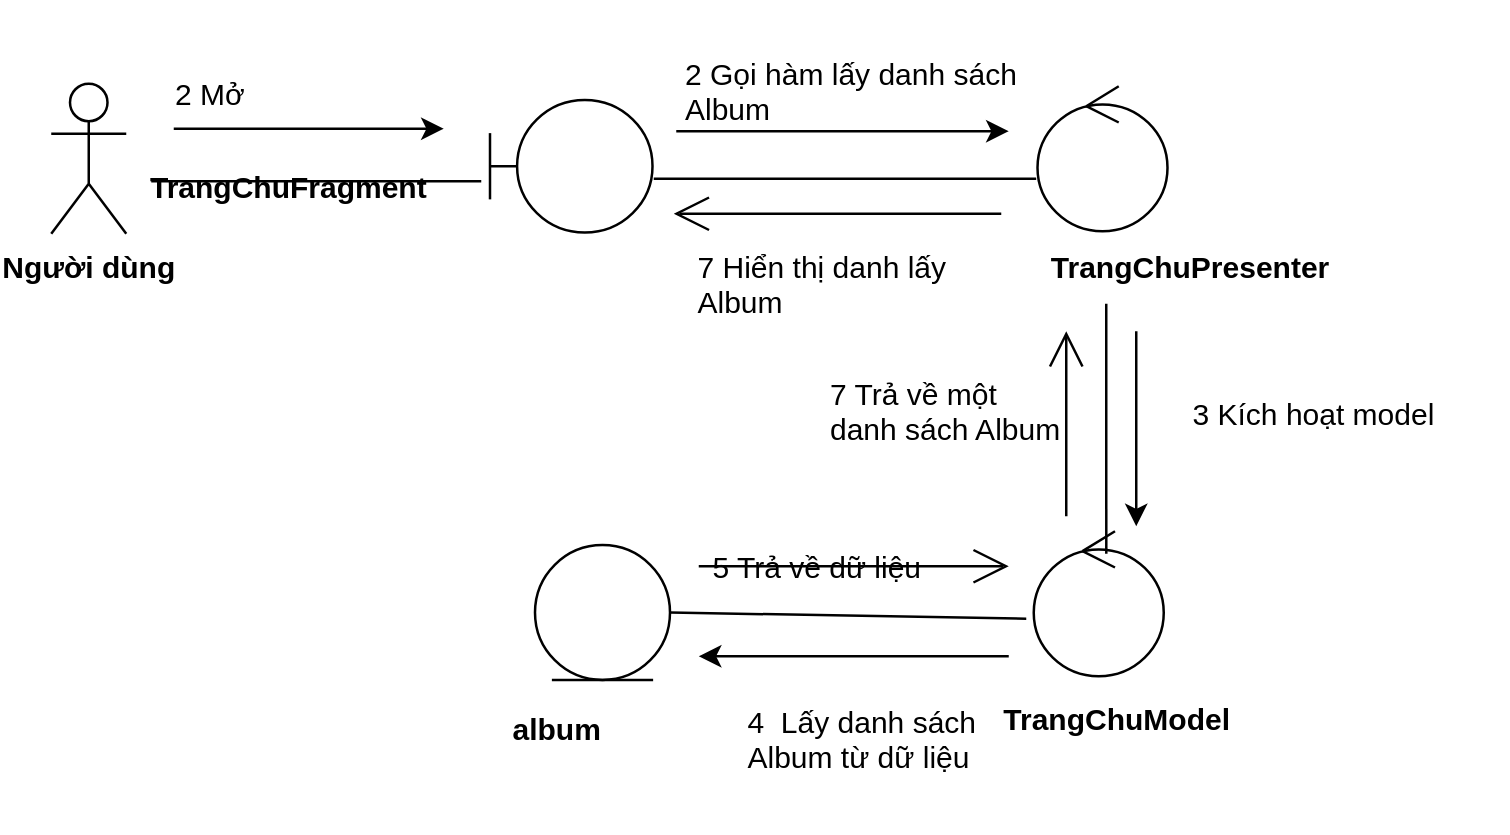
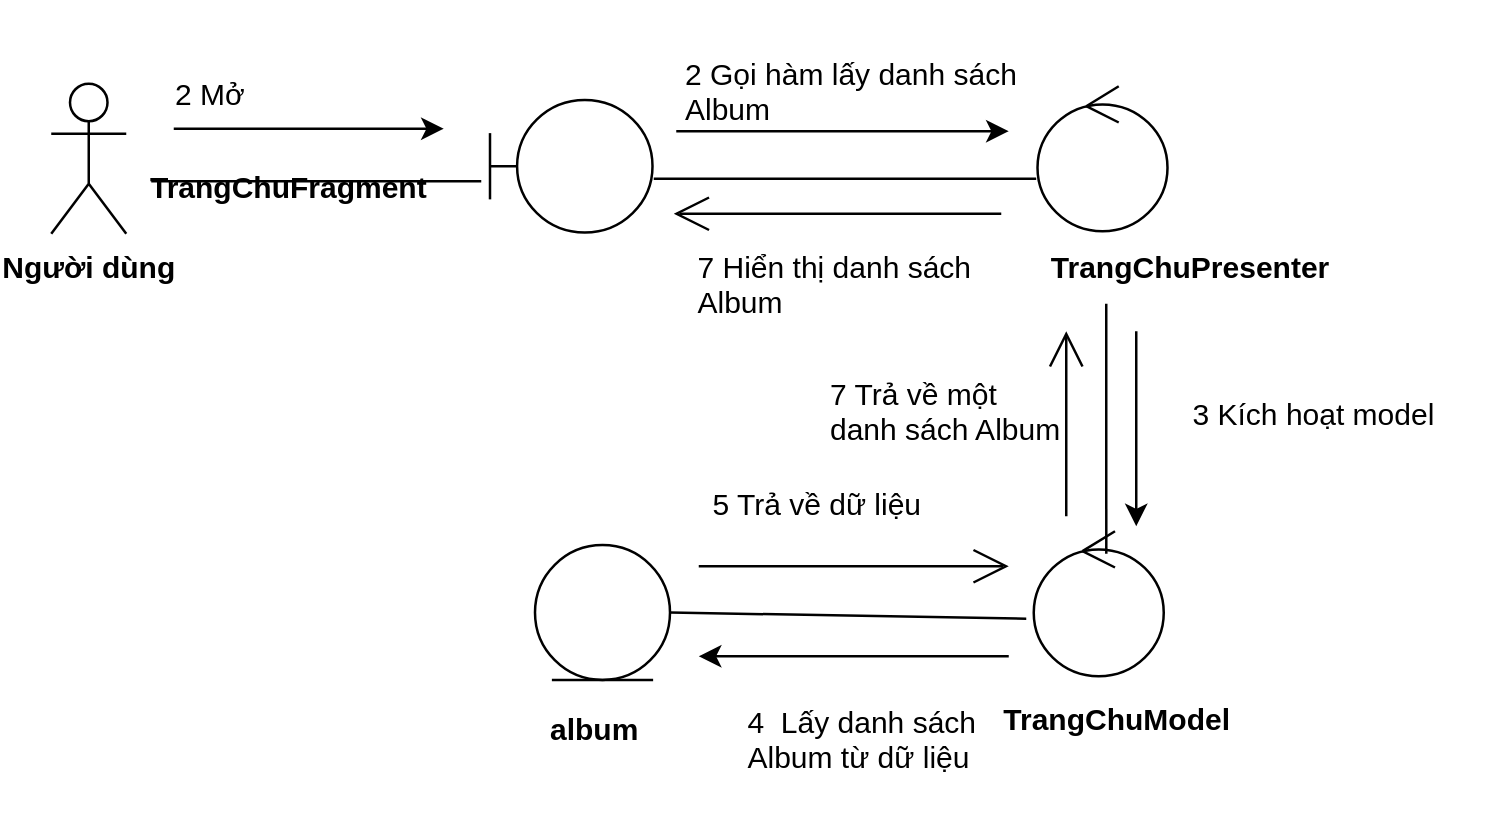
(835, 287) -> (847, 287)
(826, 561) -> (826, 499)
(570, 743) -> (608, 743)
